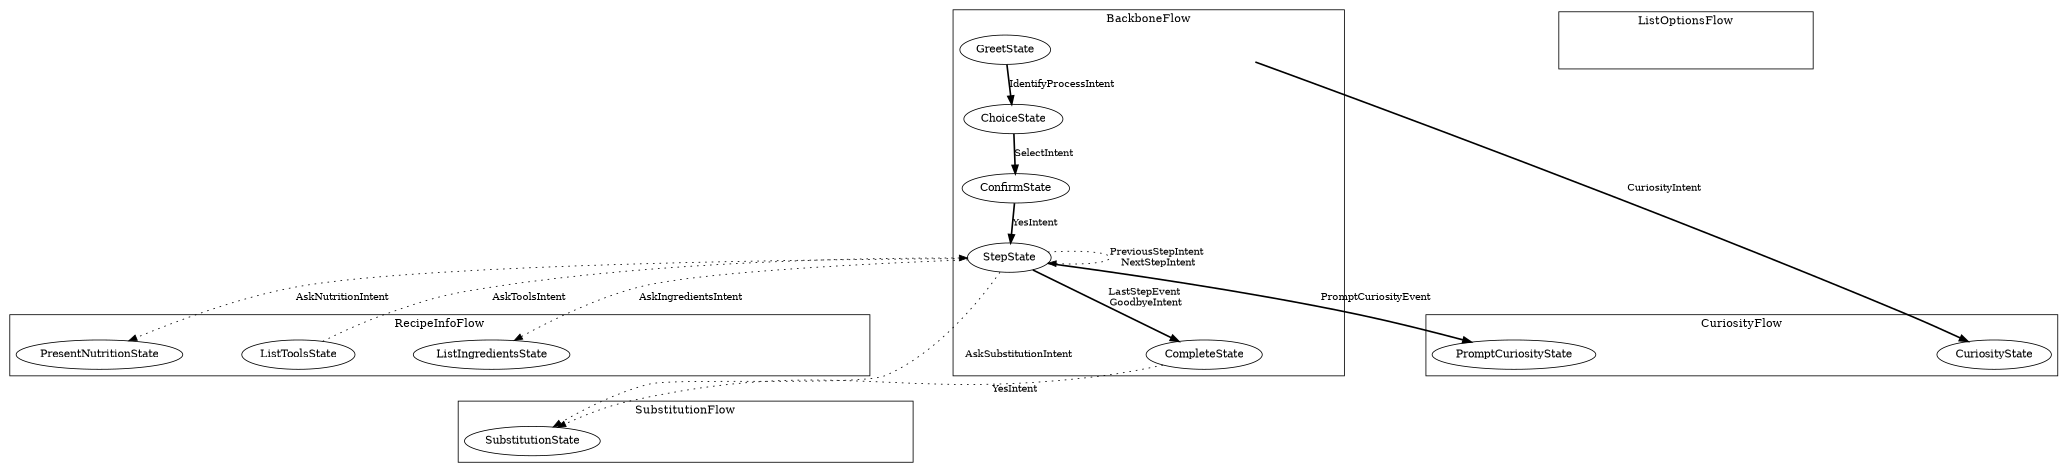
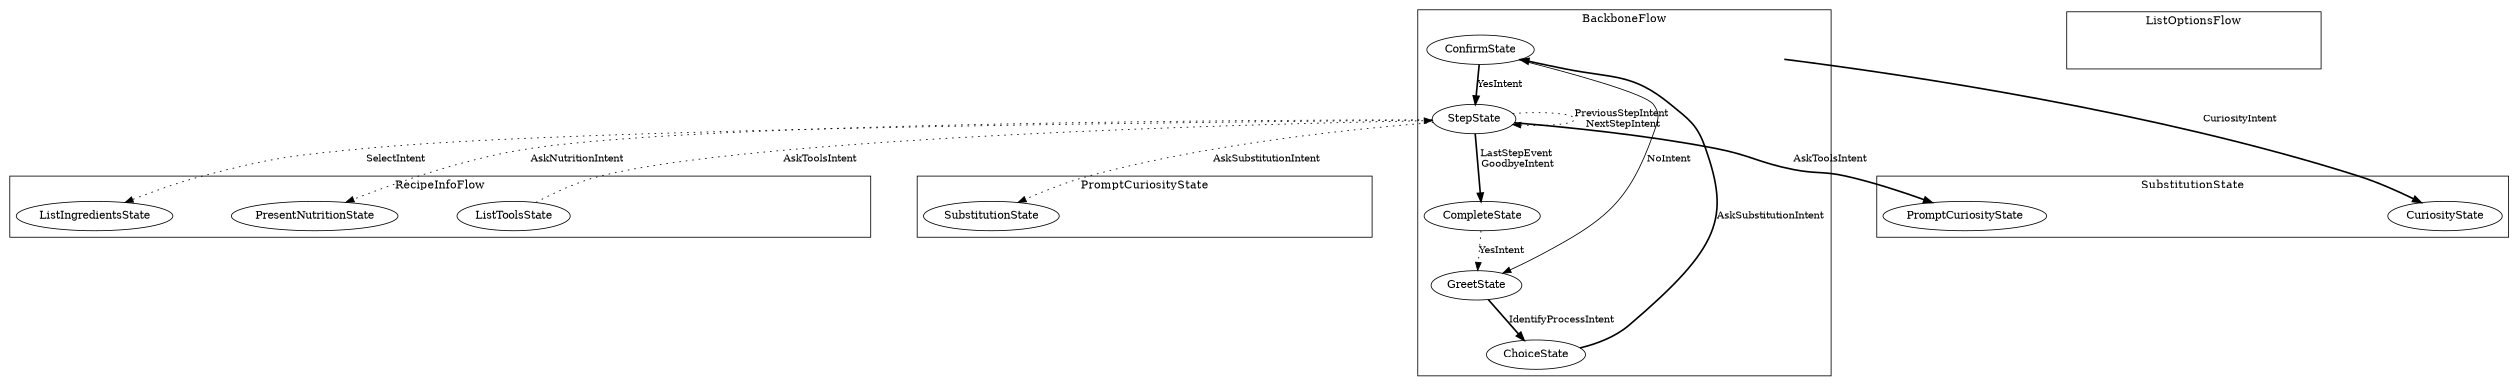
none -> (1648, 149)
(1044, 154) -> (1770, 216)
(691, 298) -> (396, 159)
(1376, 298) -> (1830, 159)
(1742, 324) -> (2193, 185)
(892, 382) -> (1480, 247)
(686, 410) -> (1145, 185)
